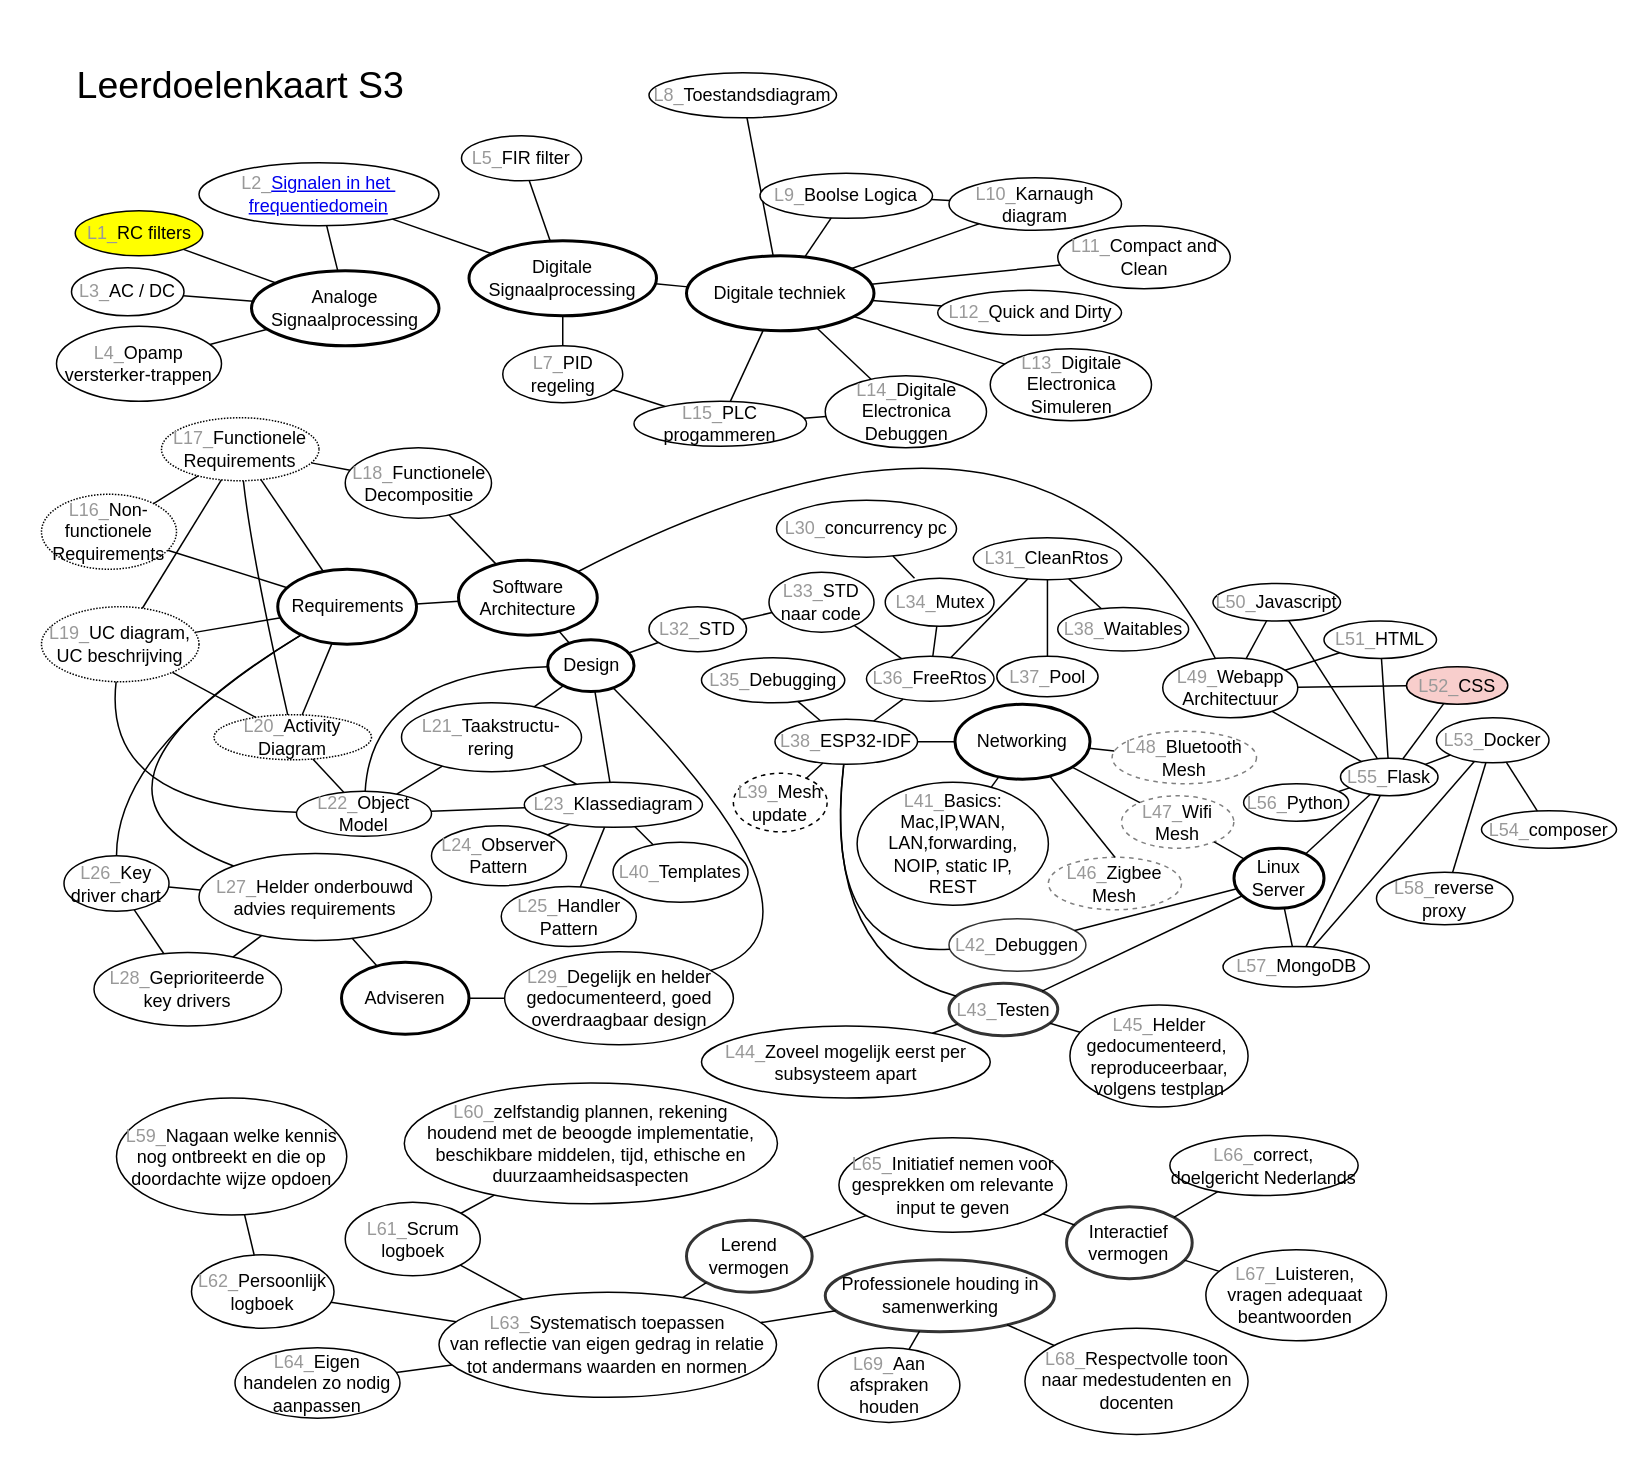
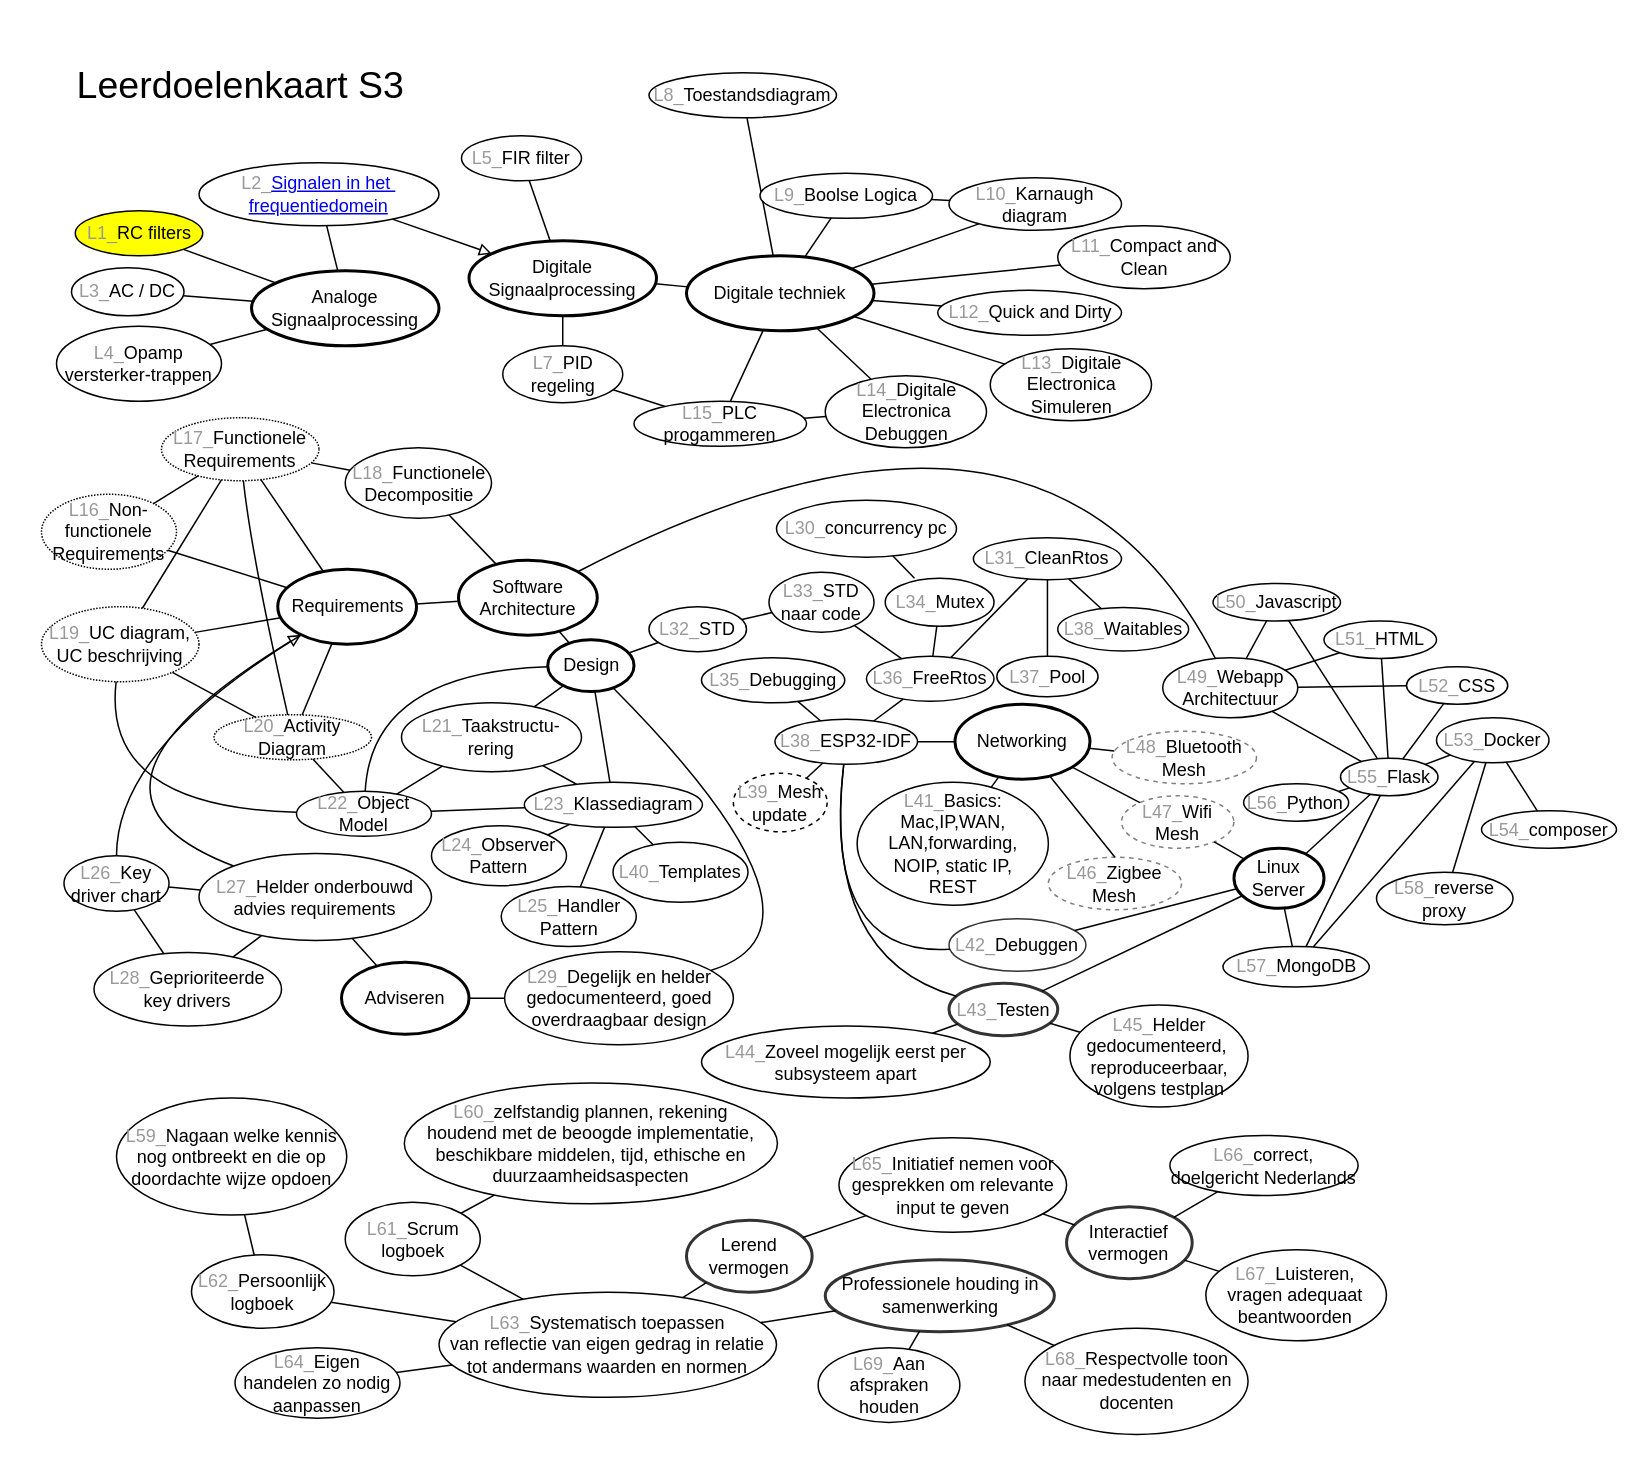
(484, 251) -> (478, 249)
(1457, 686) -> (1457, 686)
(153, 783) -> (150, 795)
